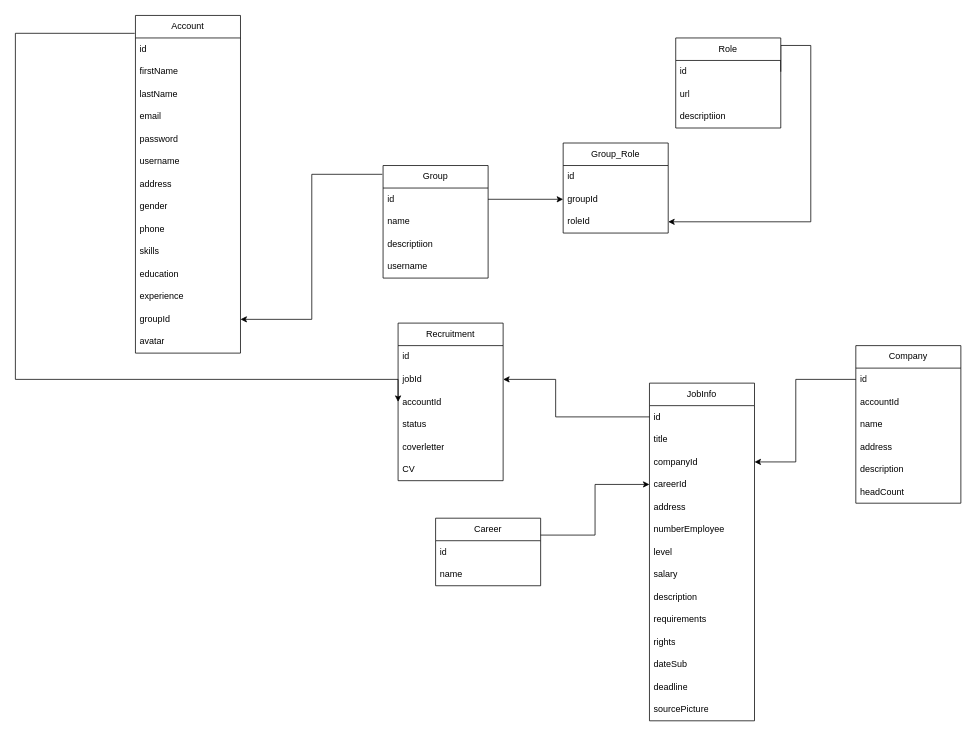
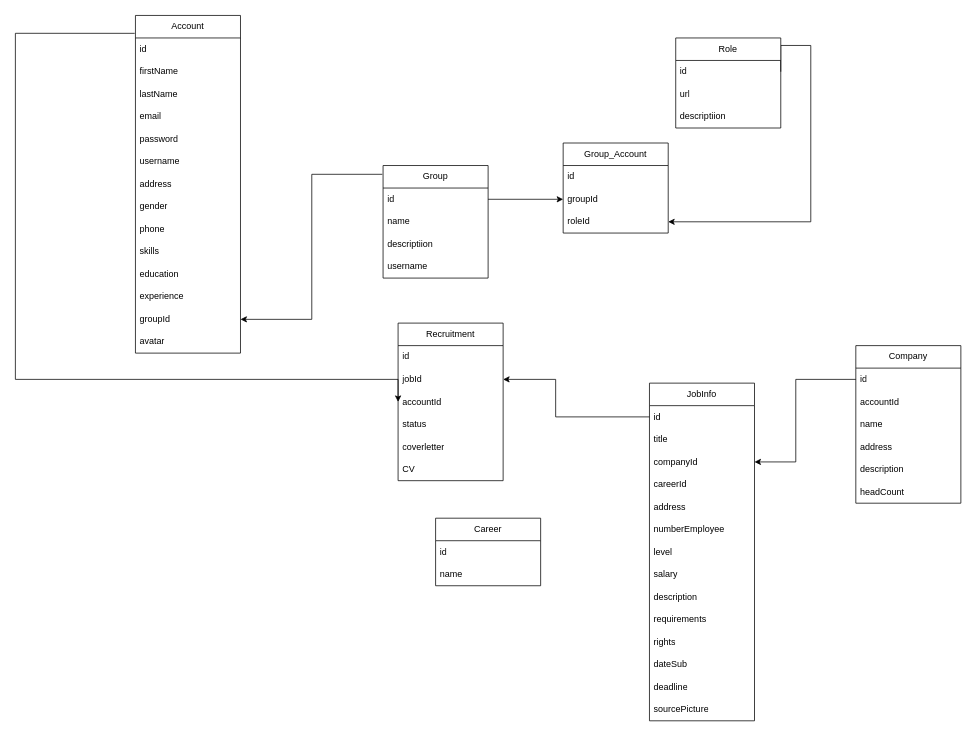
(615, 154) -> (615, 154)
(618, 484) -> none
